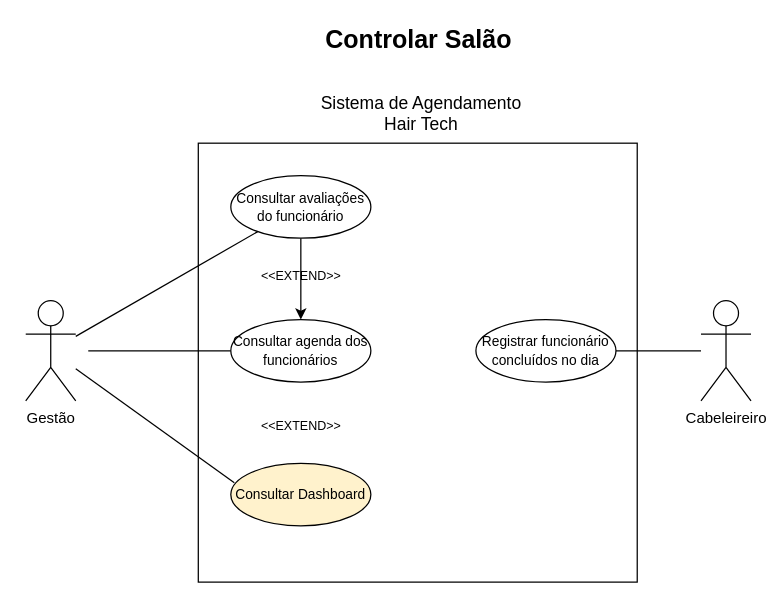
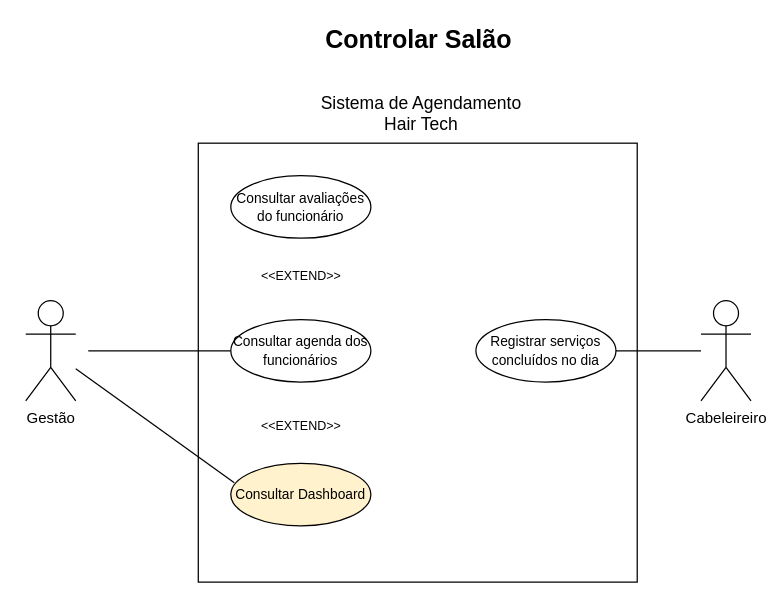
(301, 274) -> none
(168, 283) -> none
(546, 351) -> (546, 351)
